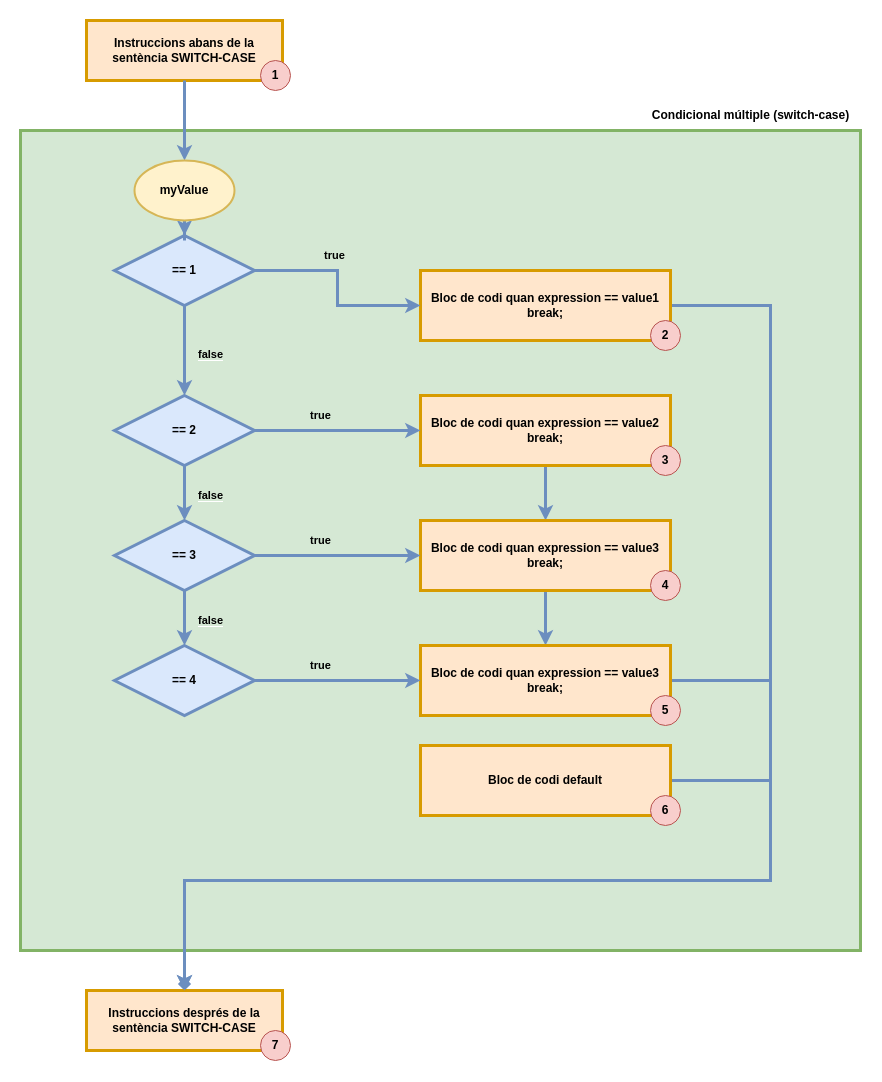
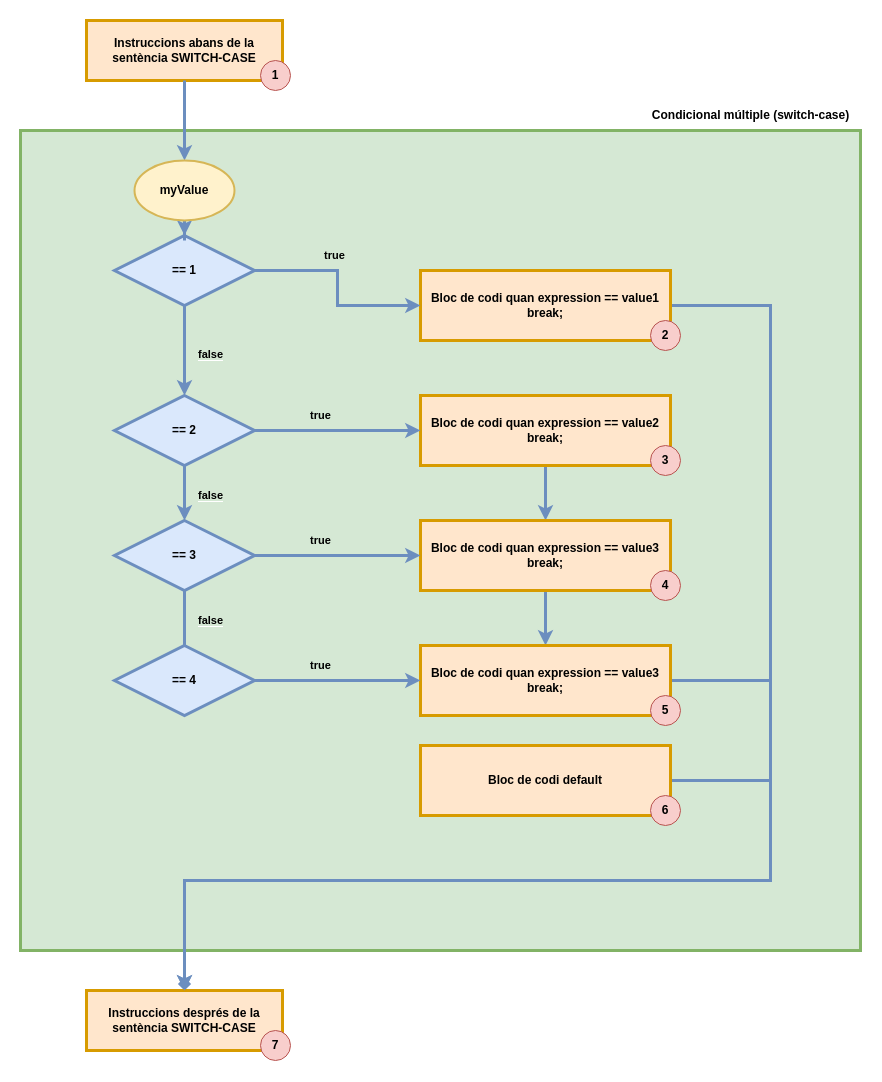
(185, 633) -> (185, 638)
